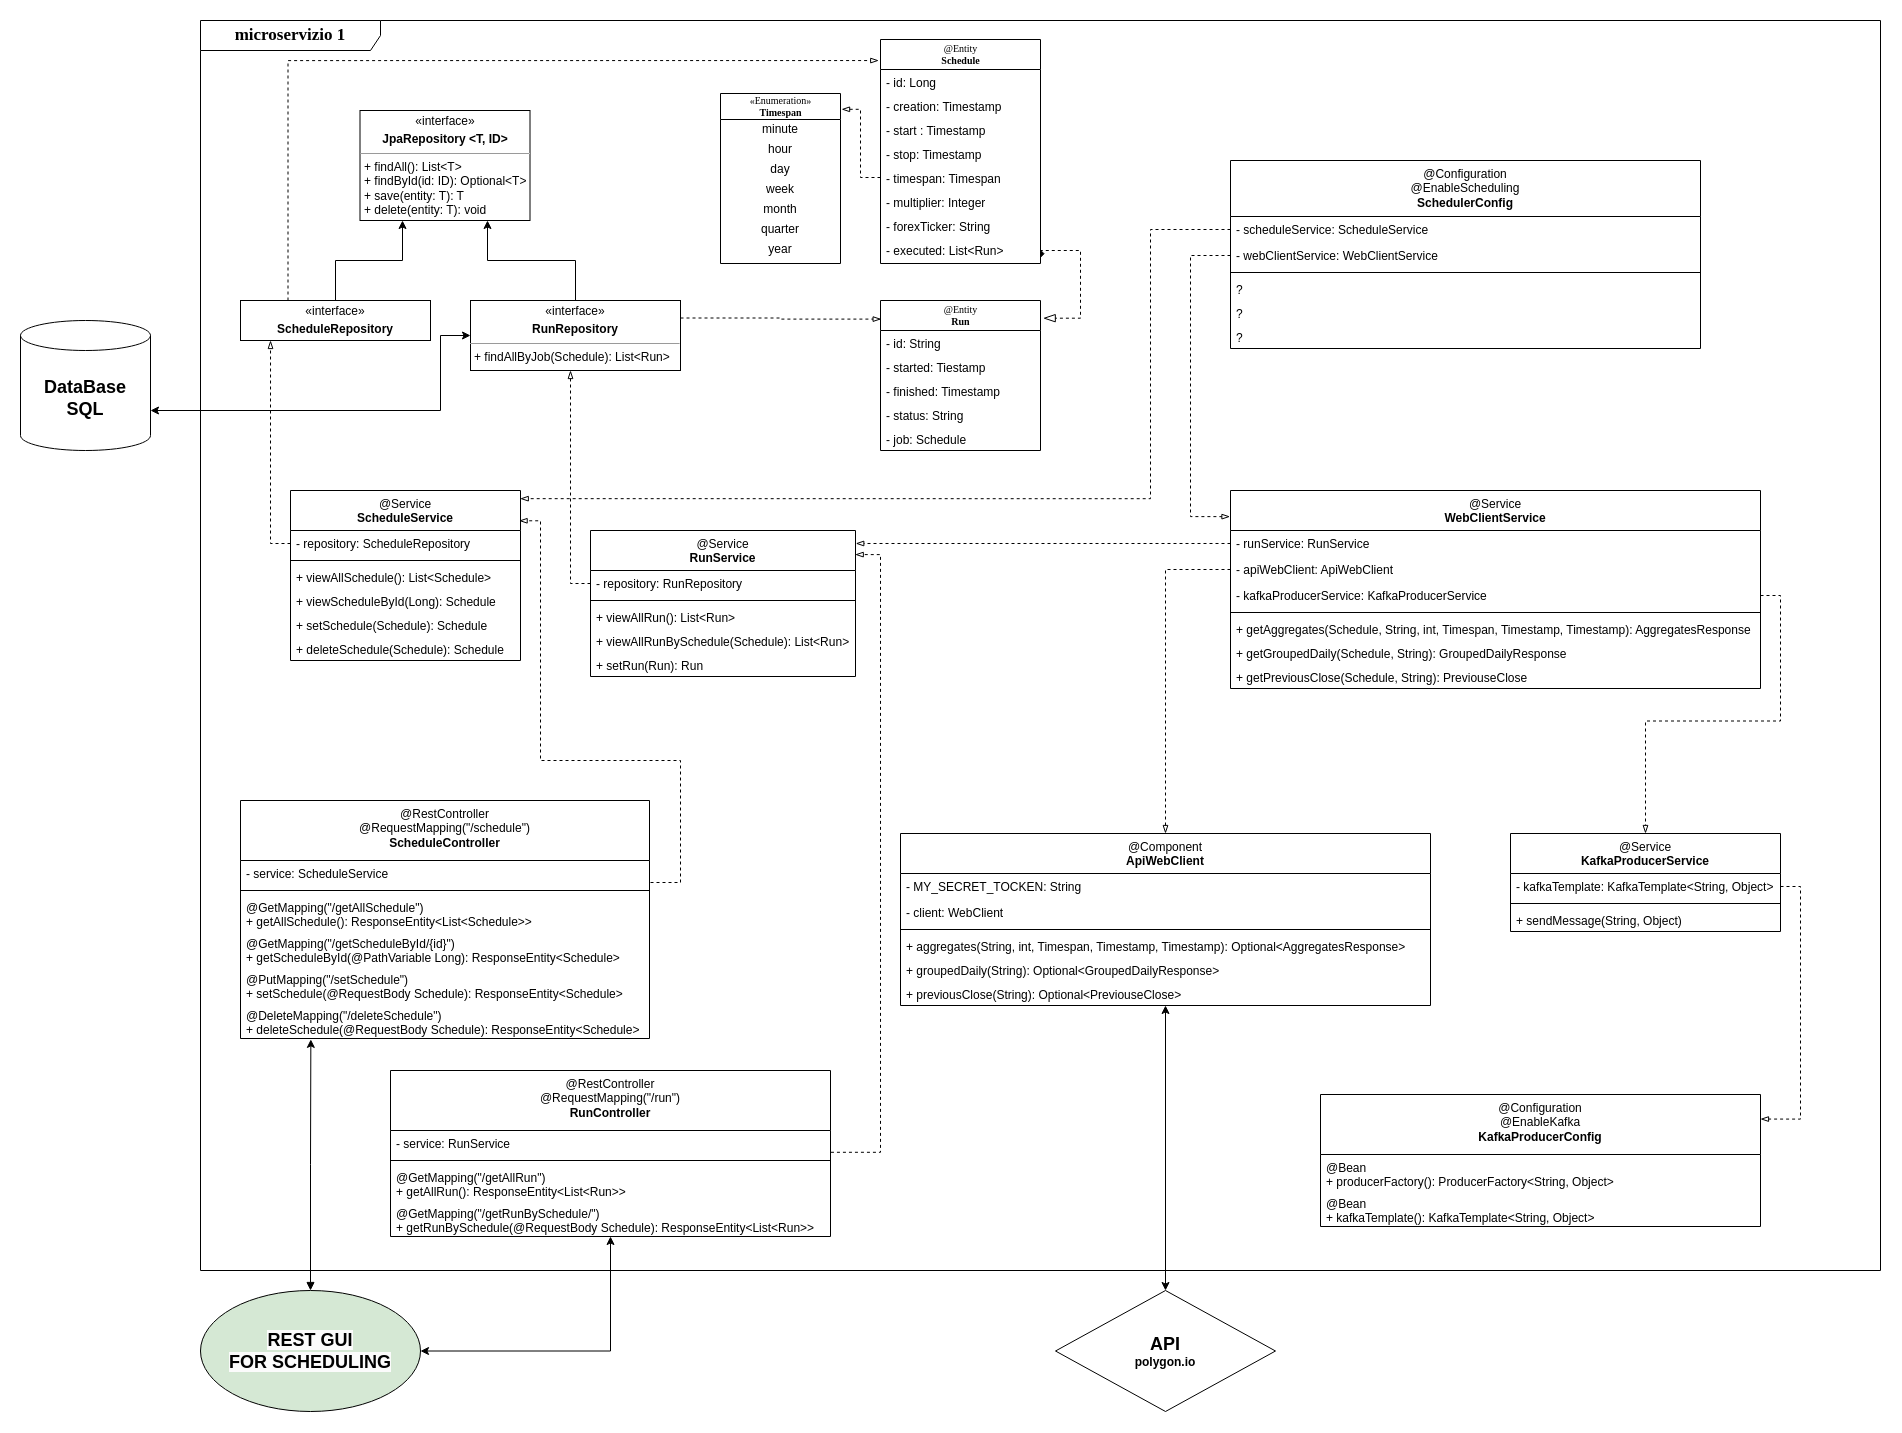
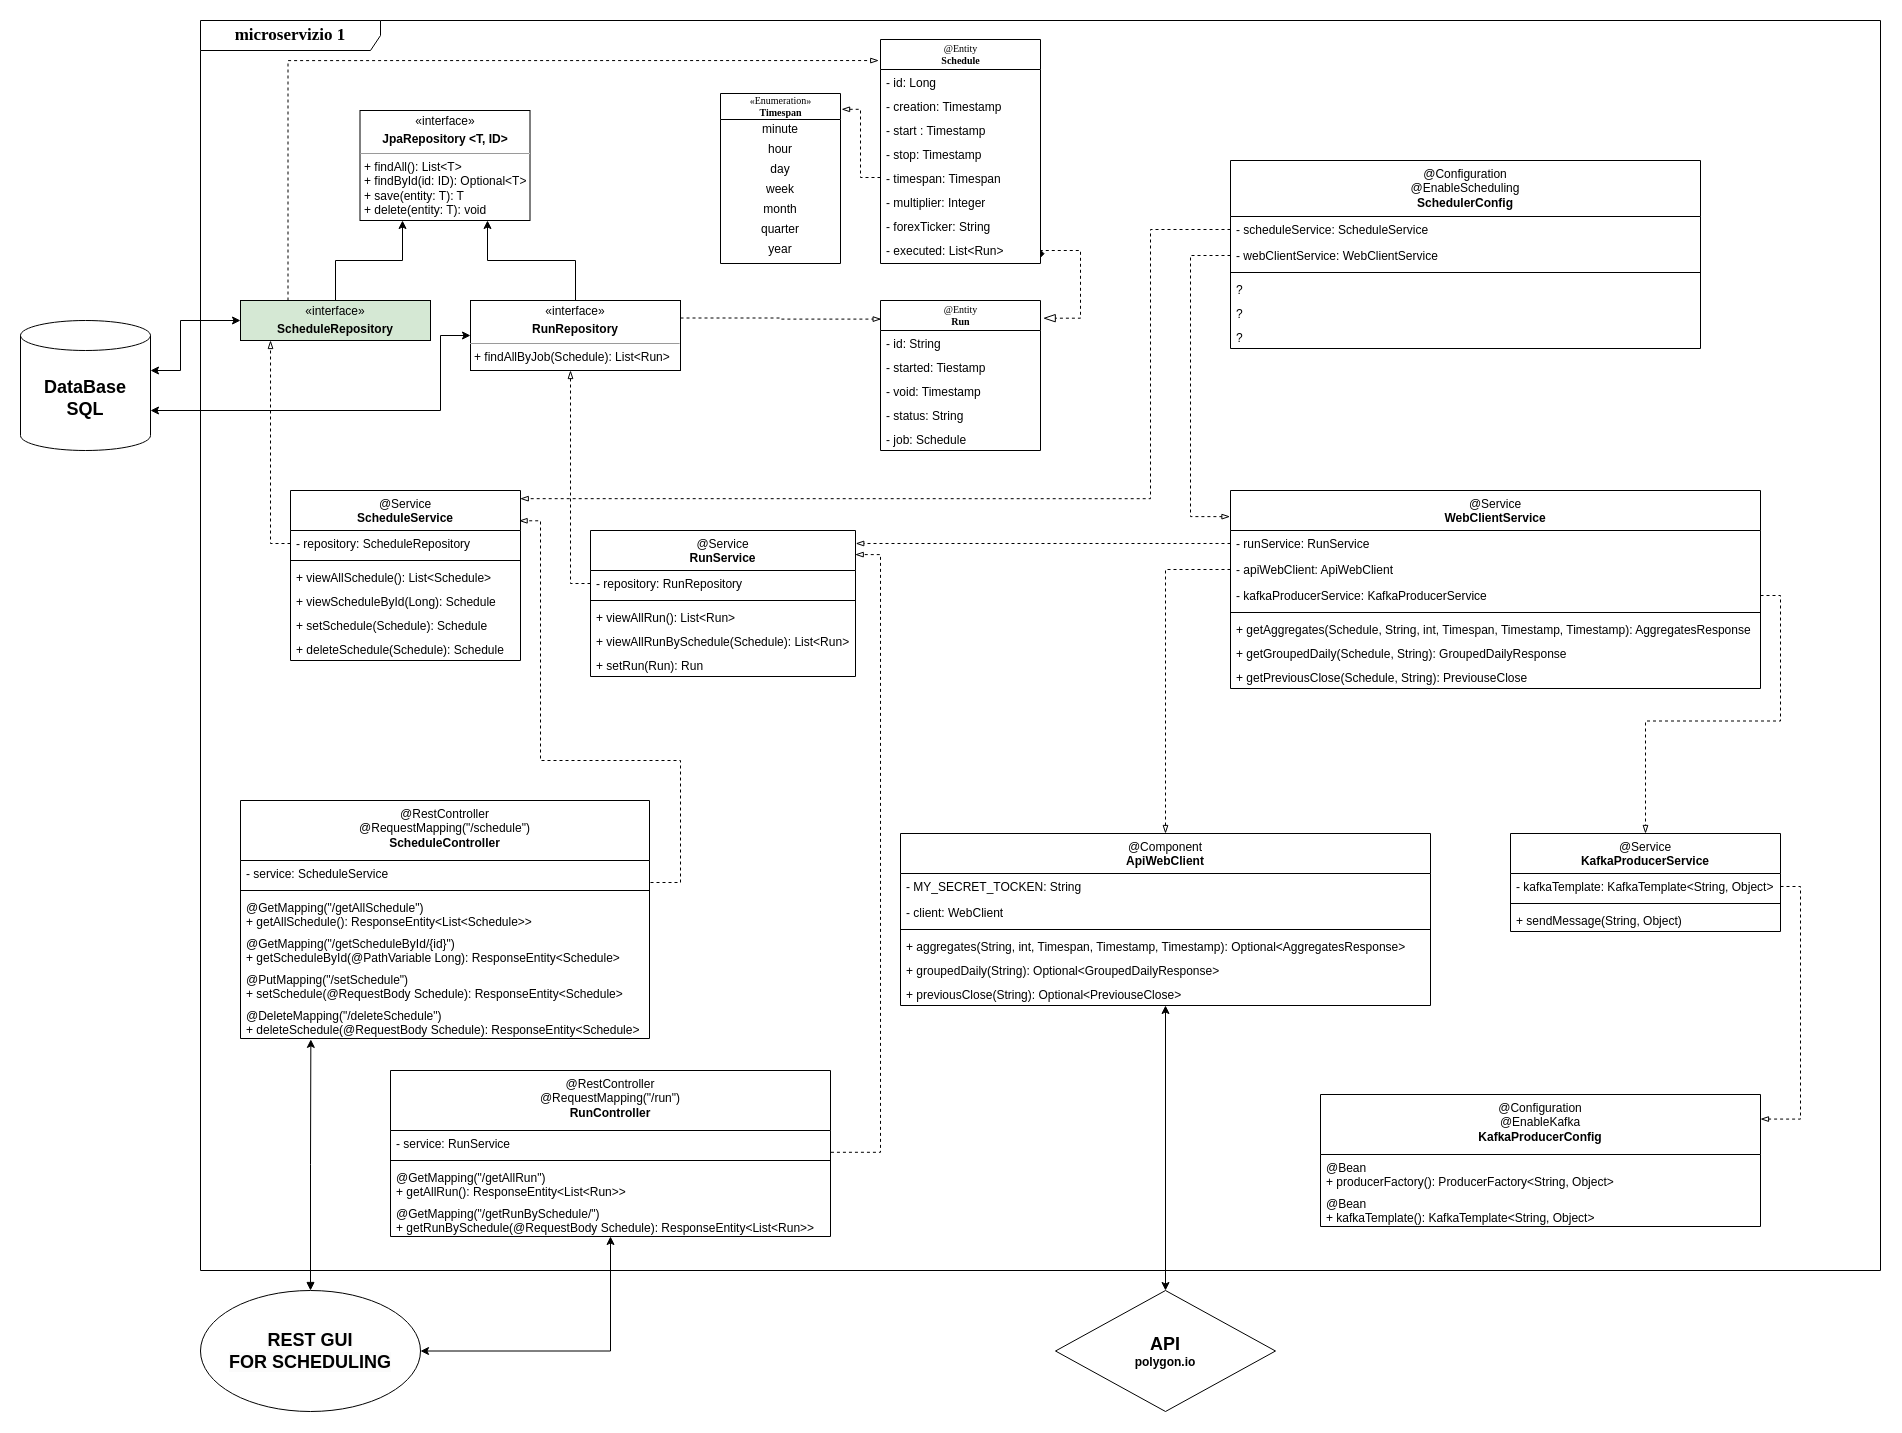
(336, 321) -> (336, 321)
none -> (181, 331)
(948, 393) -> (936, 393)
(311, 1351) -> (311, 1351)
